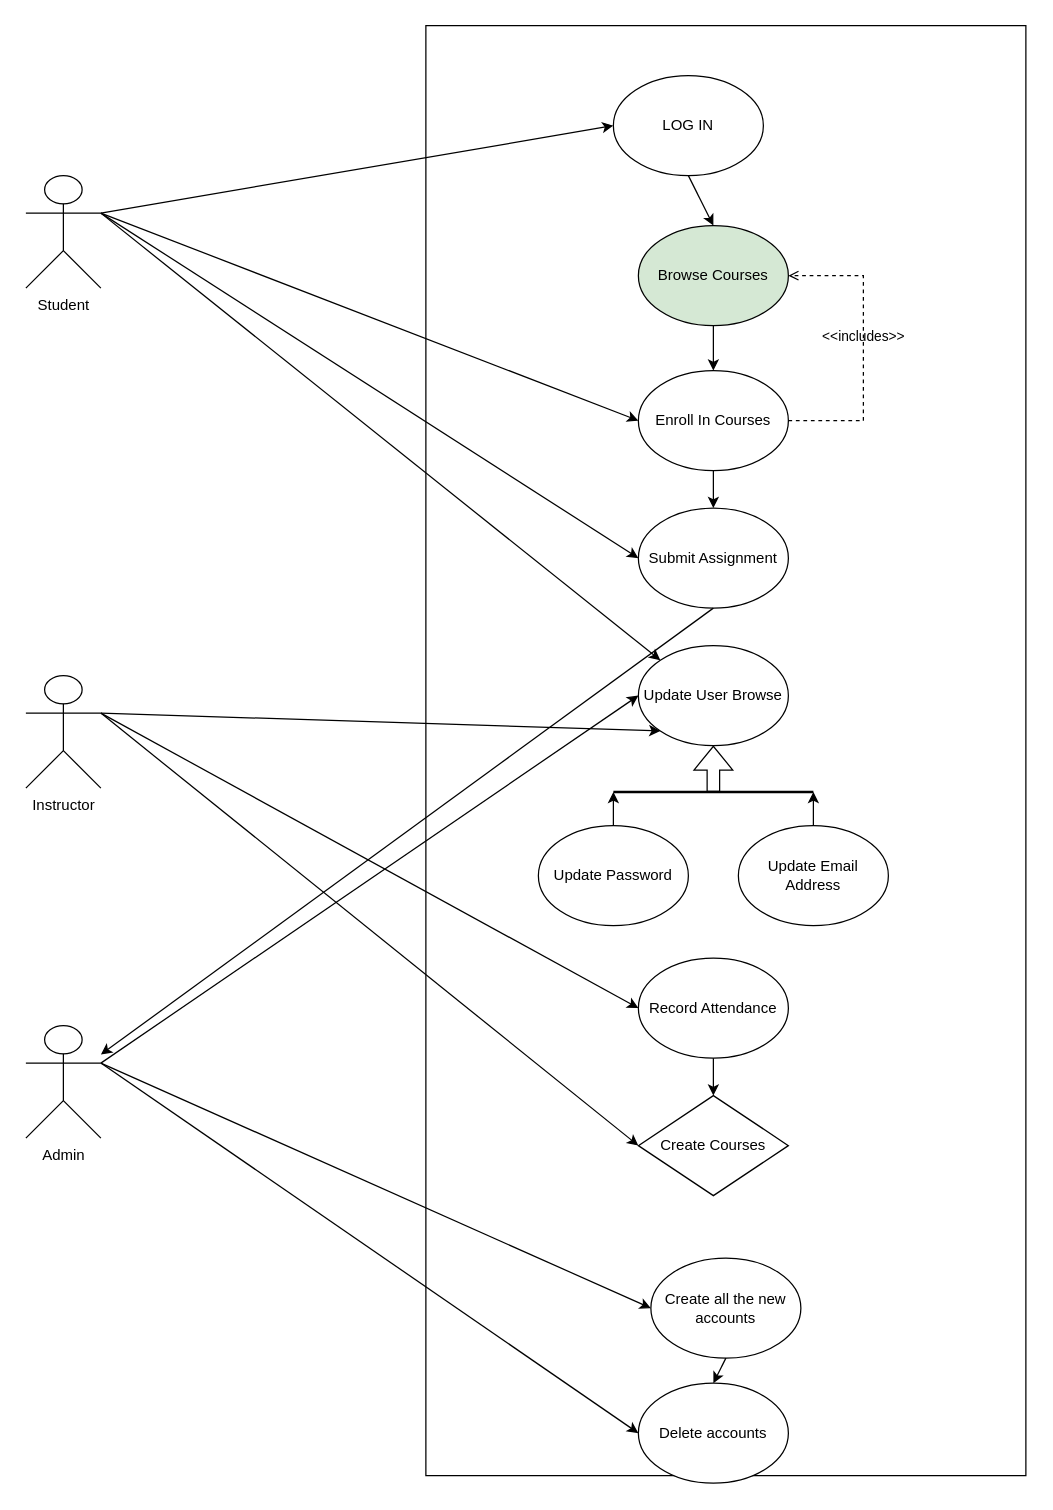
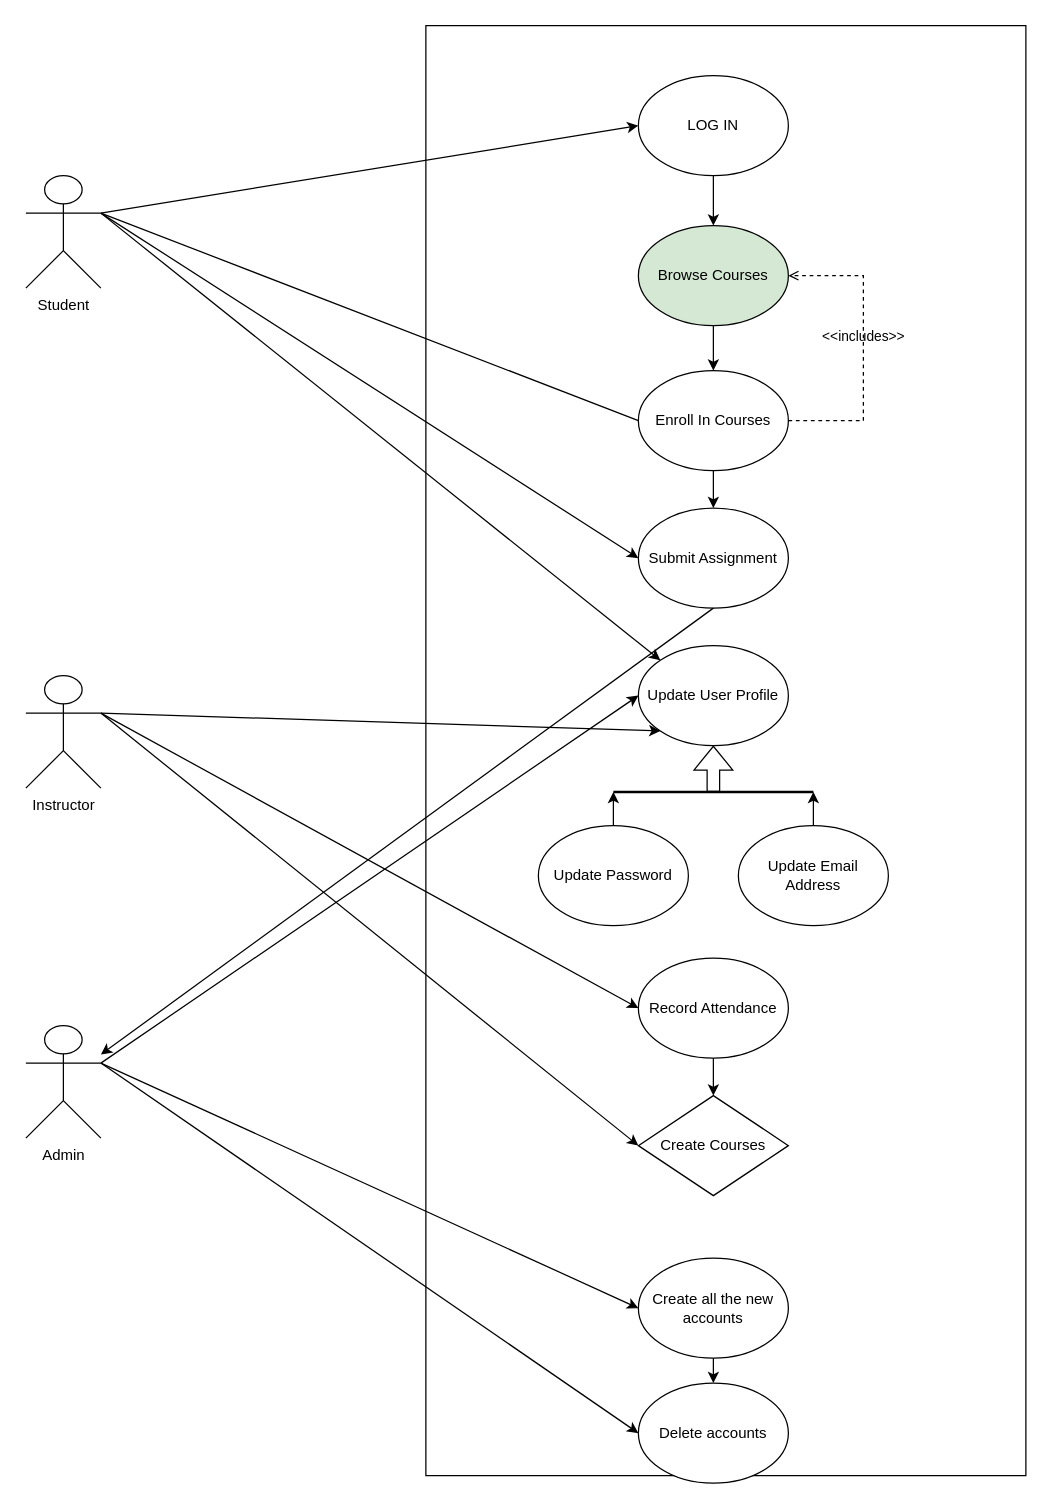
(688, 126) -> (713, 126)
(629, 417) -> (632, 418)
(713, 696) -> (713, 696)
(726, 1308) -> (713, 1308)
